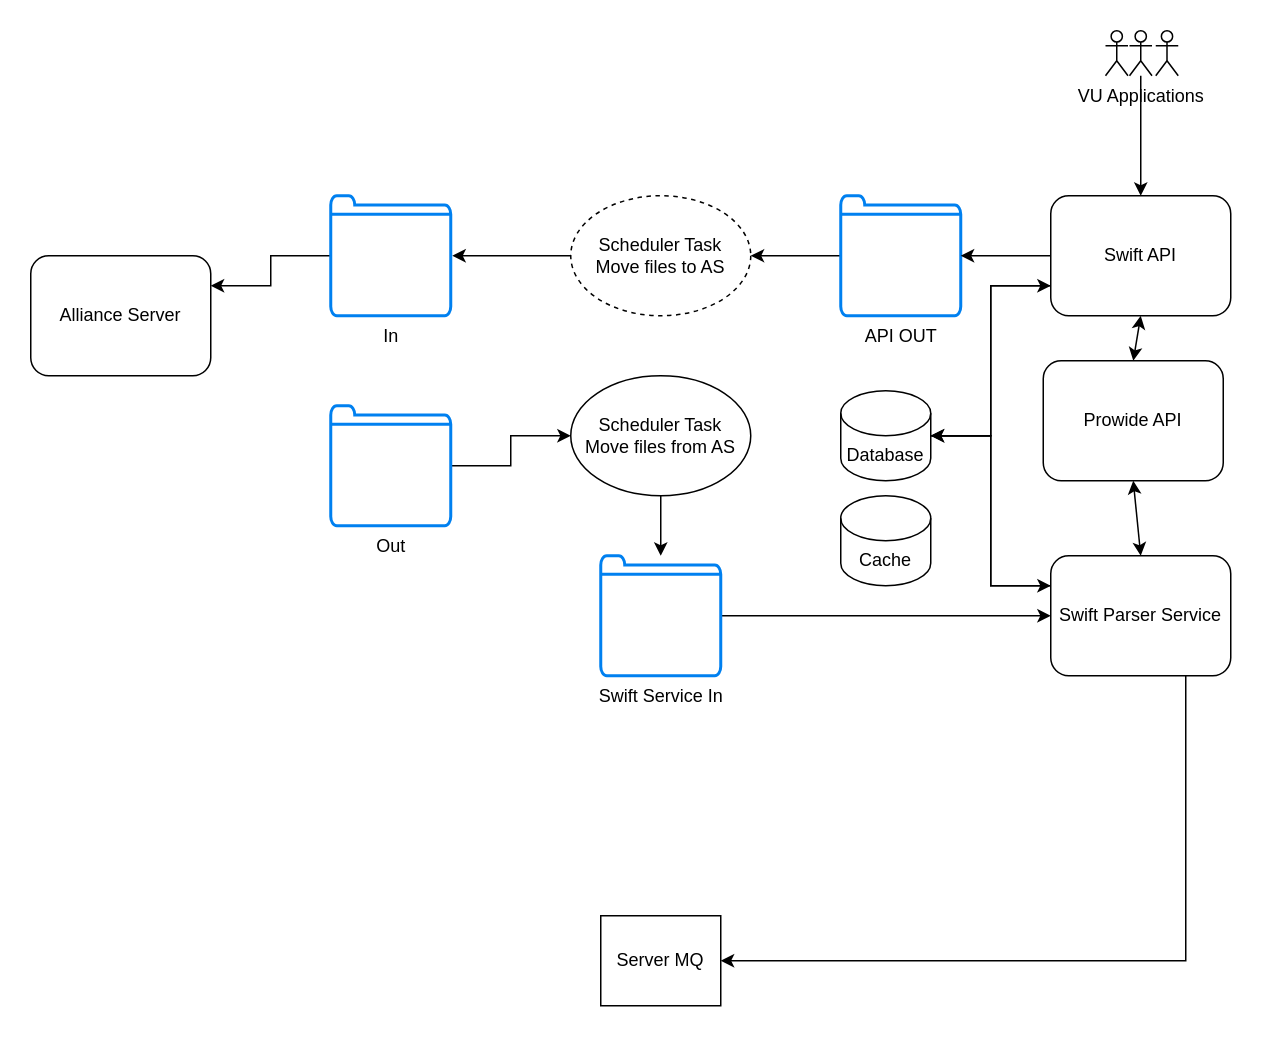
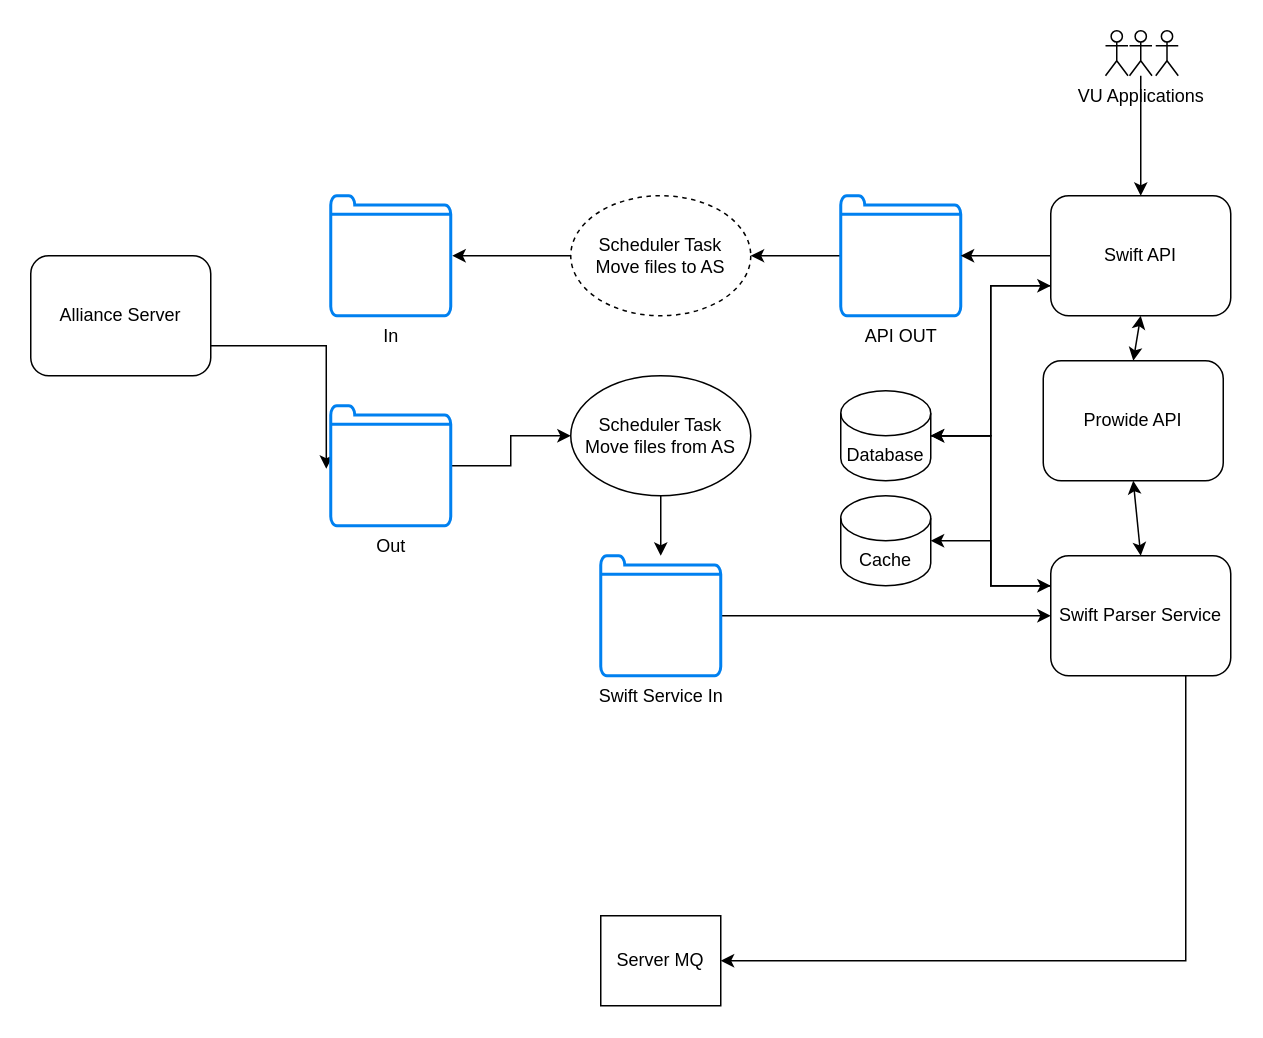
(271, 266) -> none
none -> (325, 346)
none -> (964, 541)
